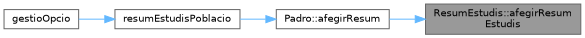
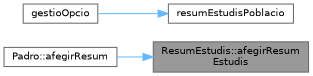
(253, 19) -> none
